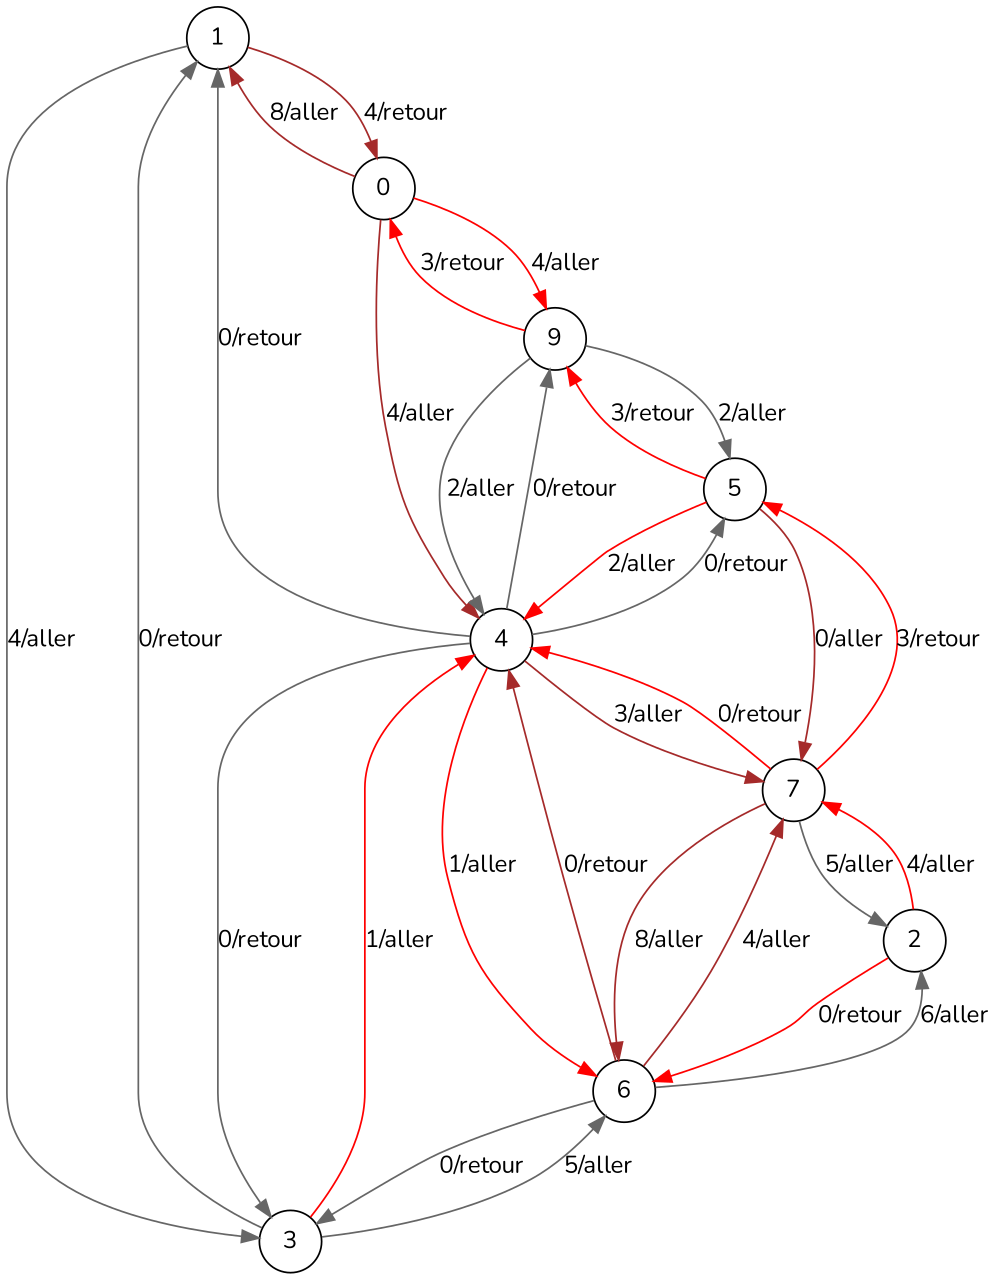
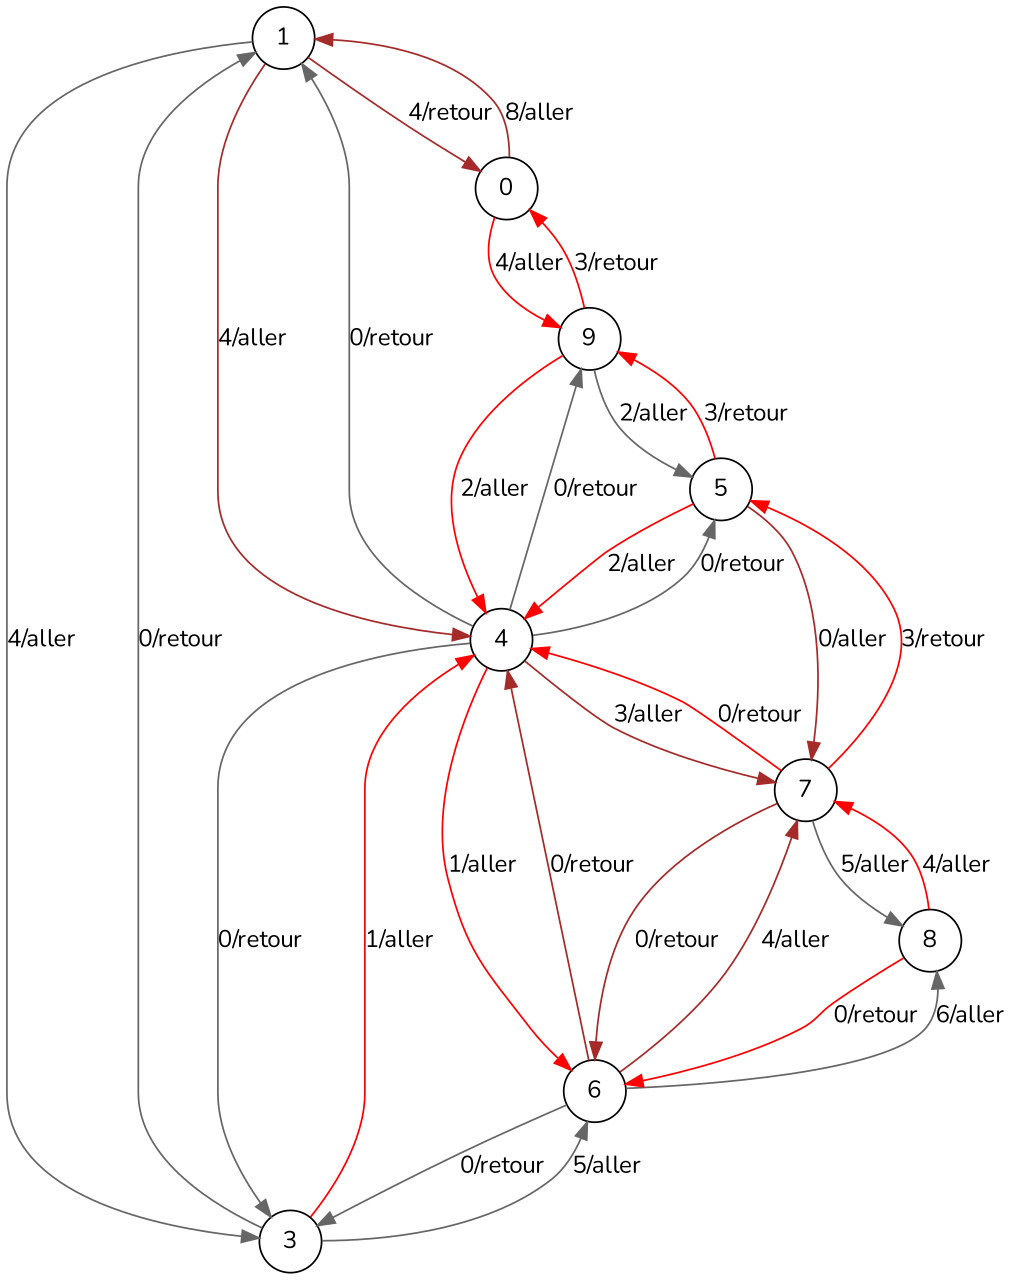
(385, 422) -> (218, 422)
(444, 466) -> (461, 457)
(669, 941) -> (677, 941)
(915, 941) -> (930, 941)
